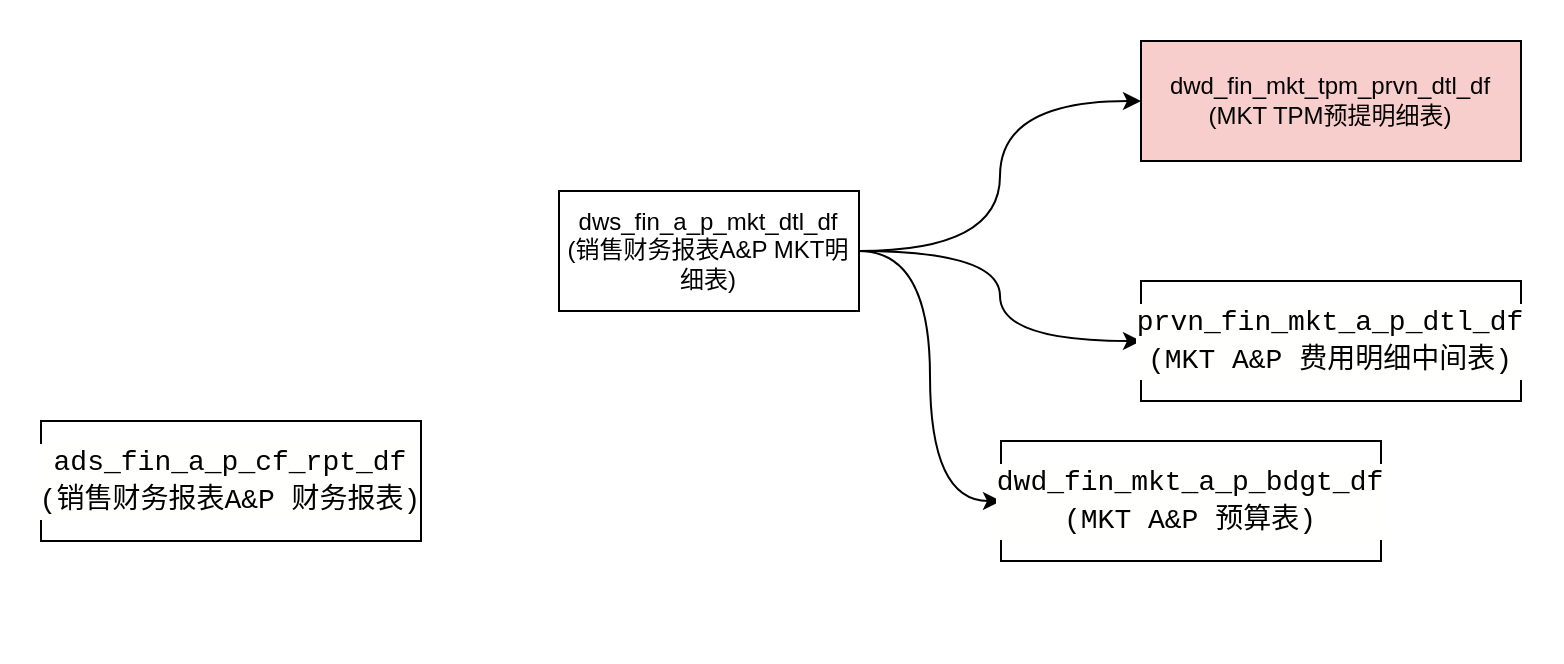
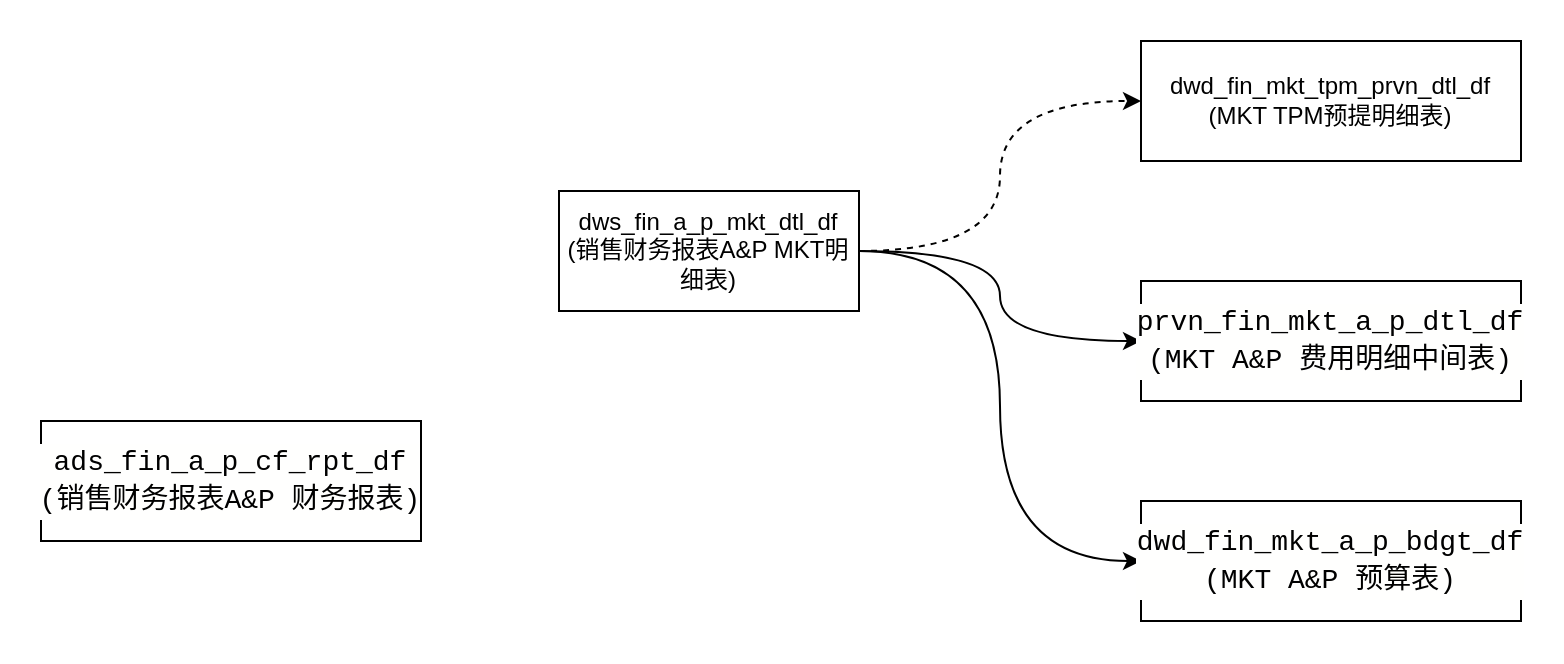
(1331, 101) -> (1331, 101)
(1001, 165) -> (1001, 165)
(1191, 501) -> (1331, 561)
